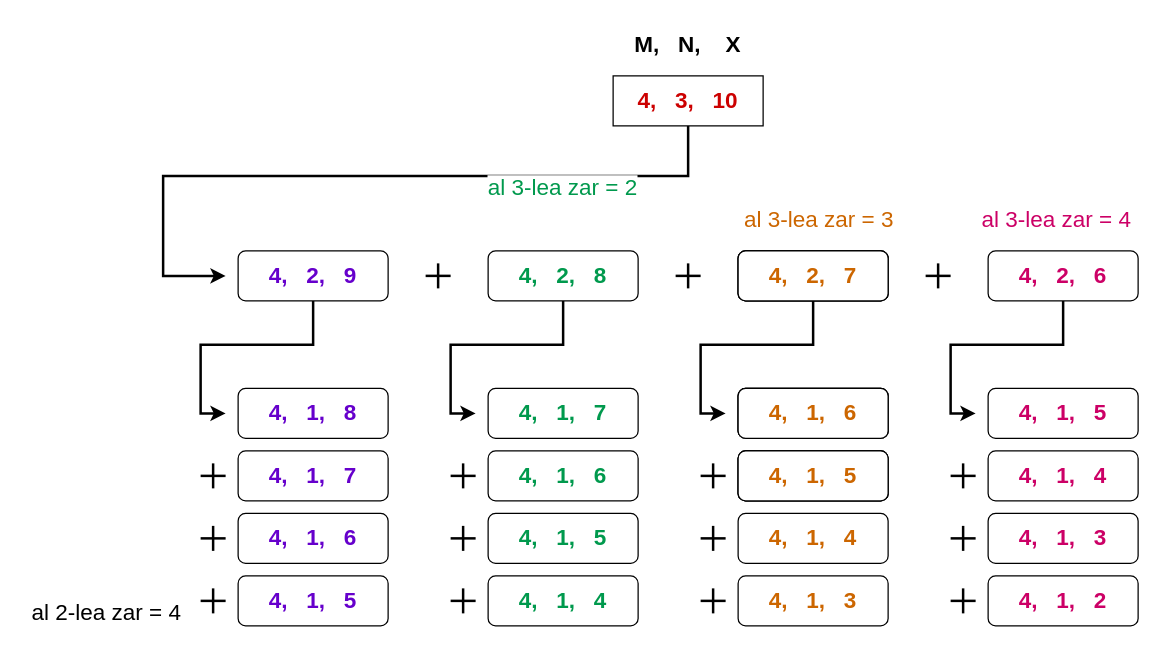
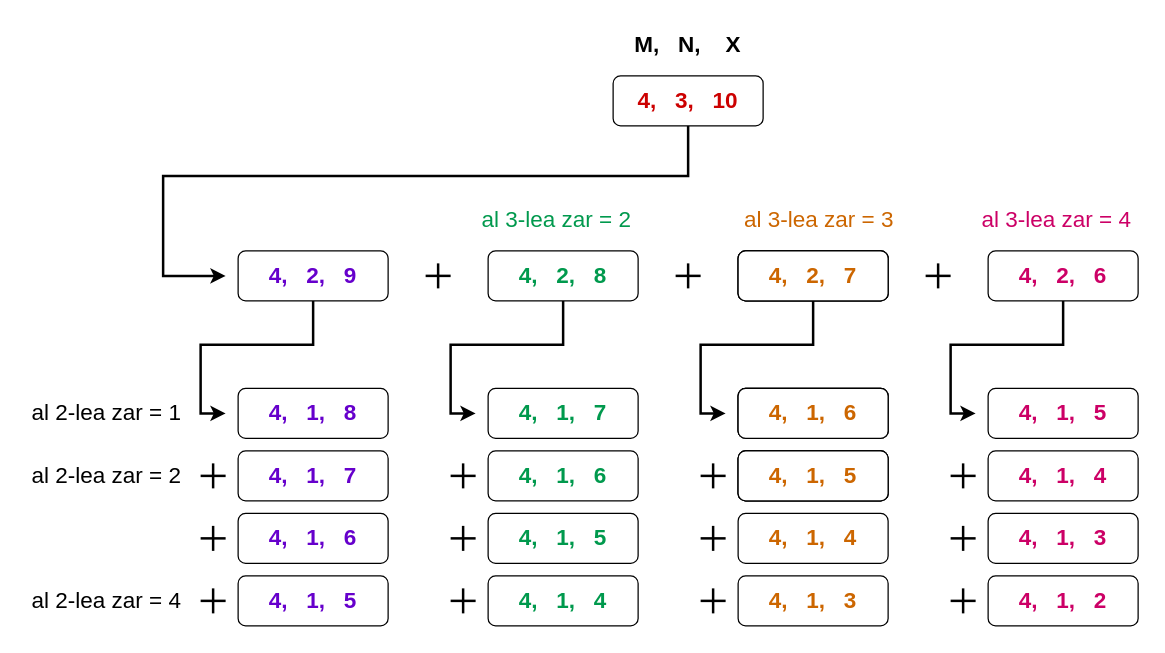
(688, 101) -> (688, 101)
(563, 188) -> (557, 219)
none -> (107, 413)
none -> (107, 476)
(107, 613) -> (107, 601)
